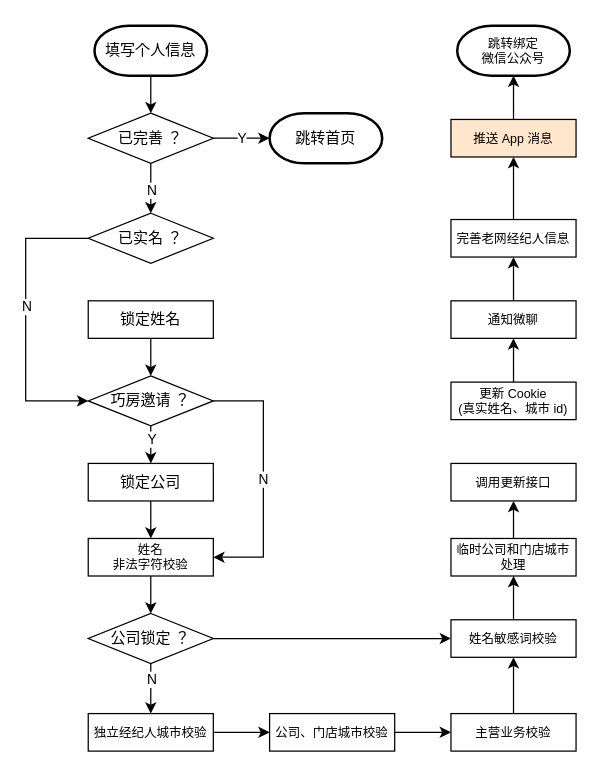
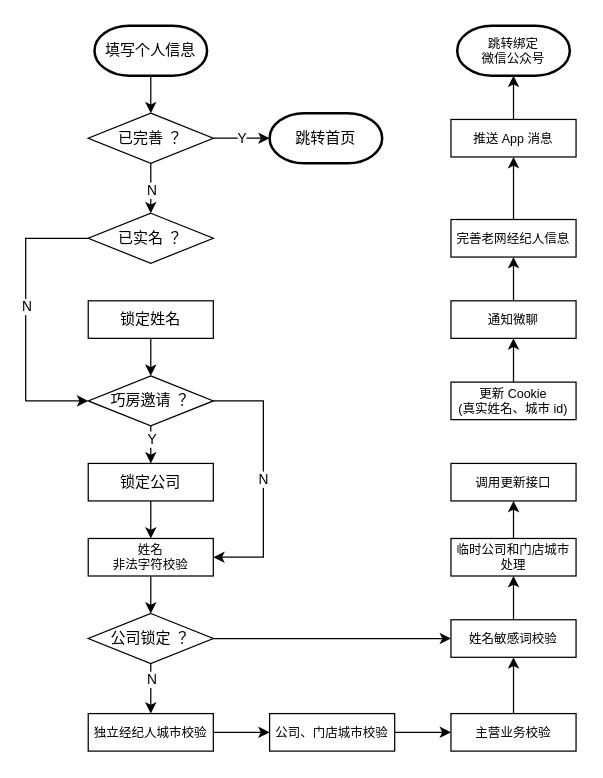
(513, 138) -> (513, 138)
